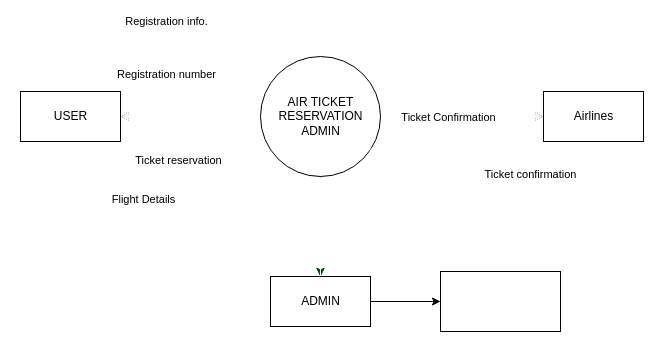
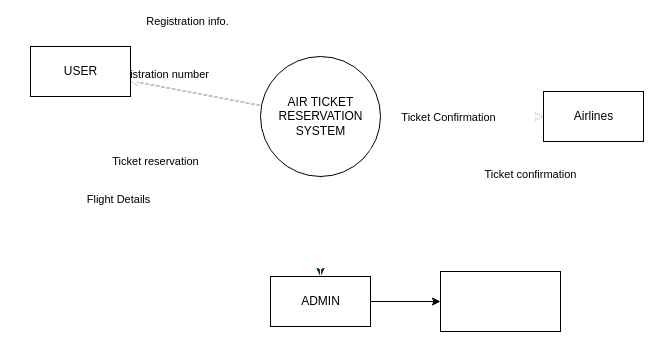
(71, 117) -> (81, 72)
(321, 117) -> (321, 117)
